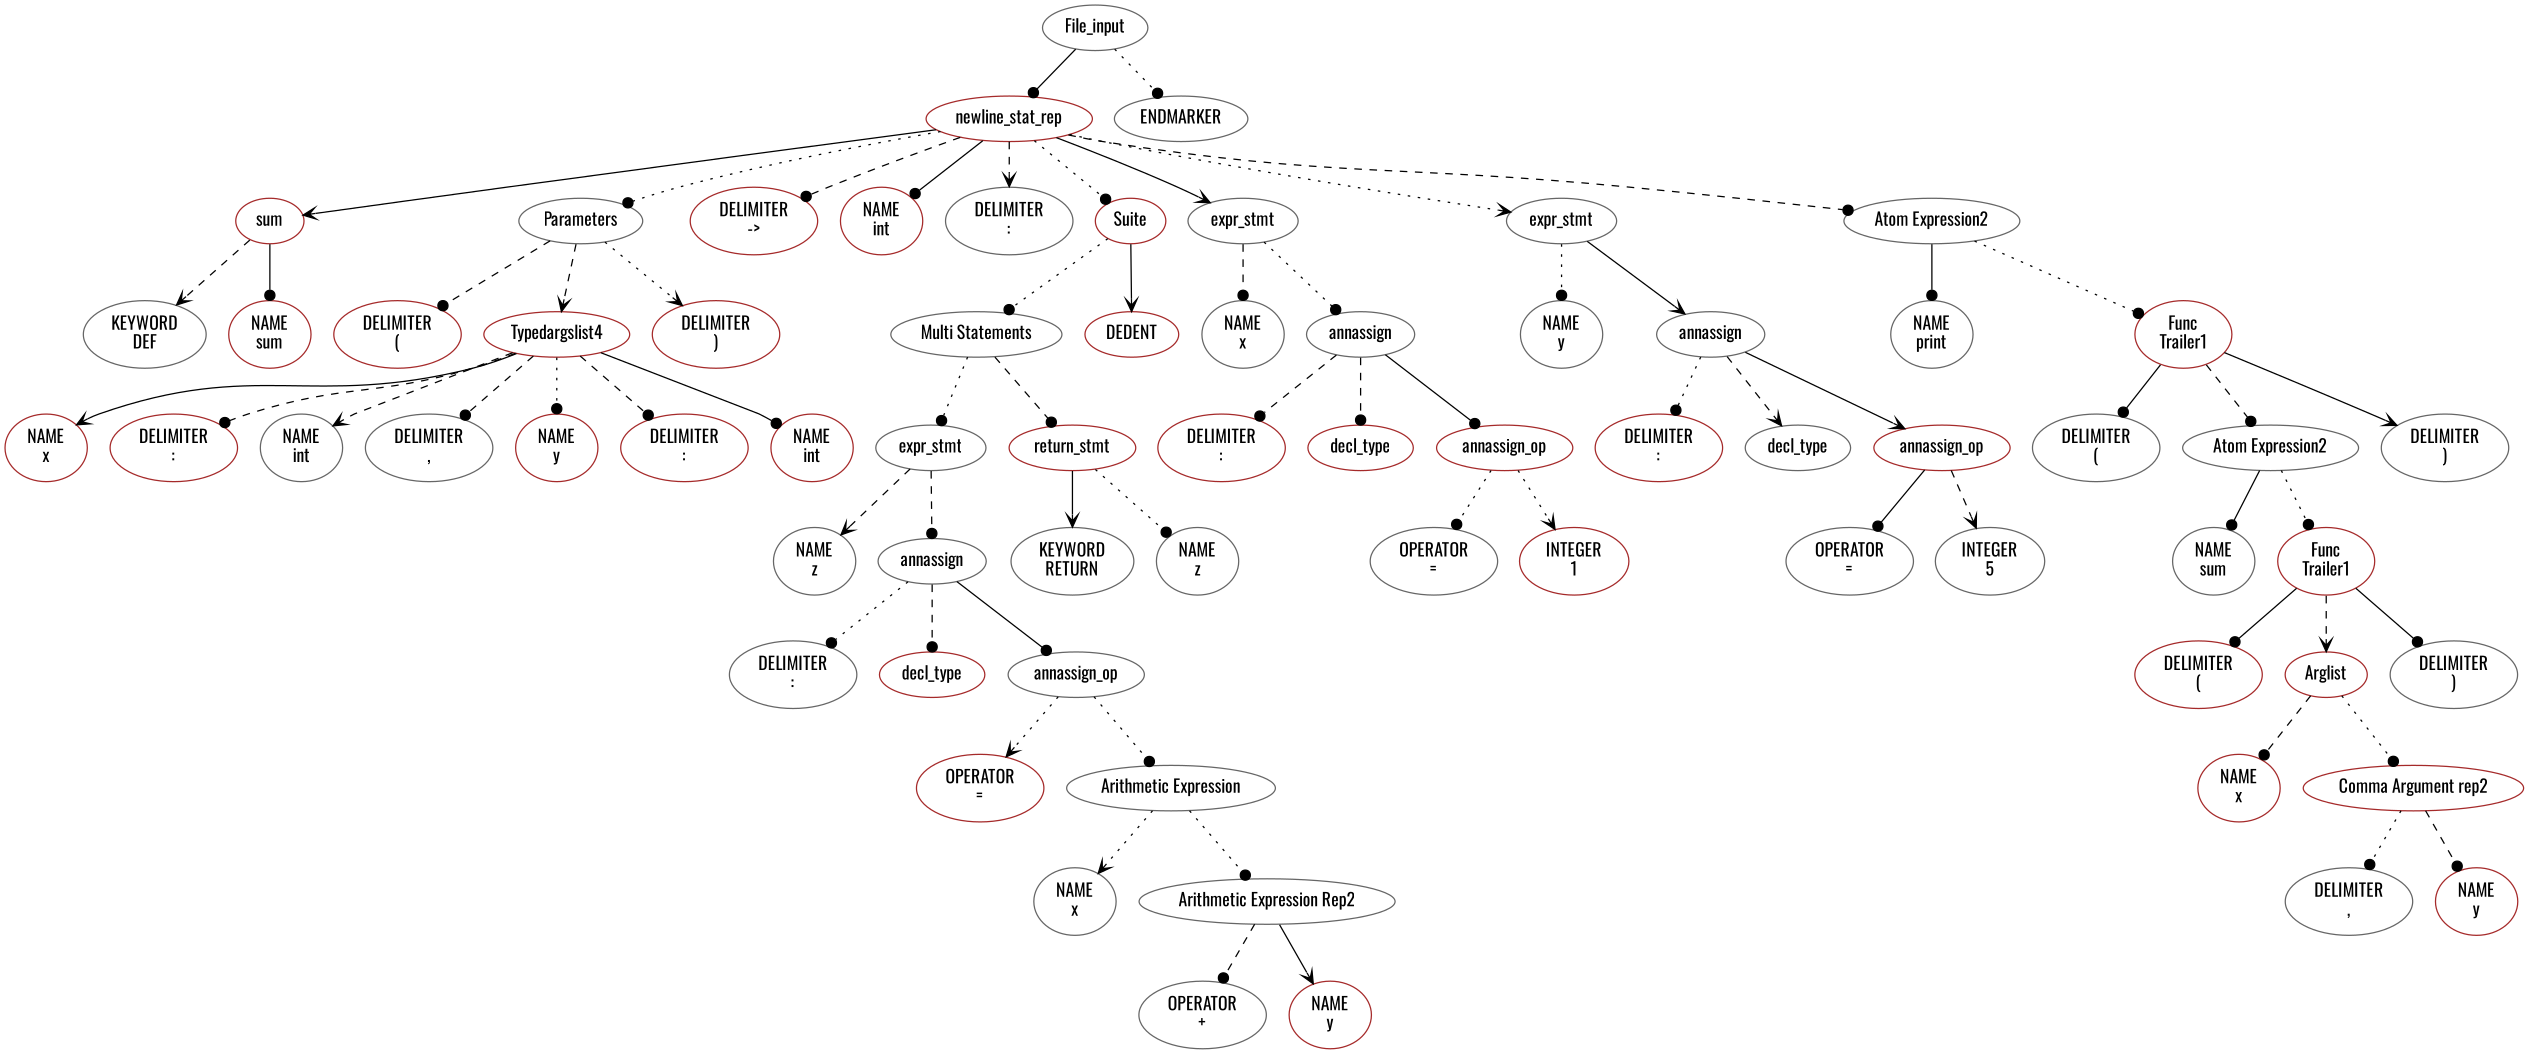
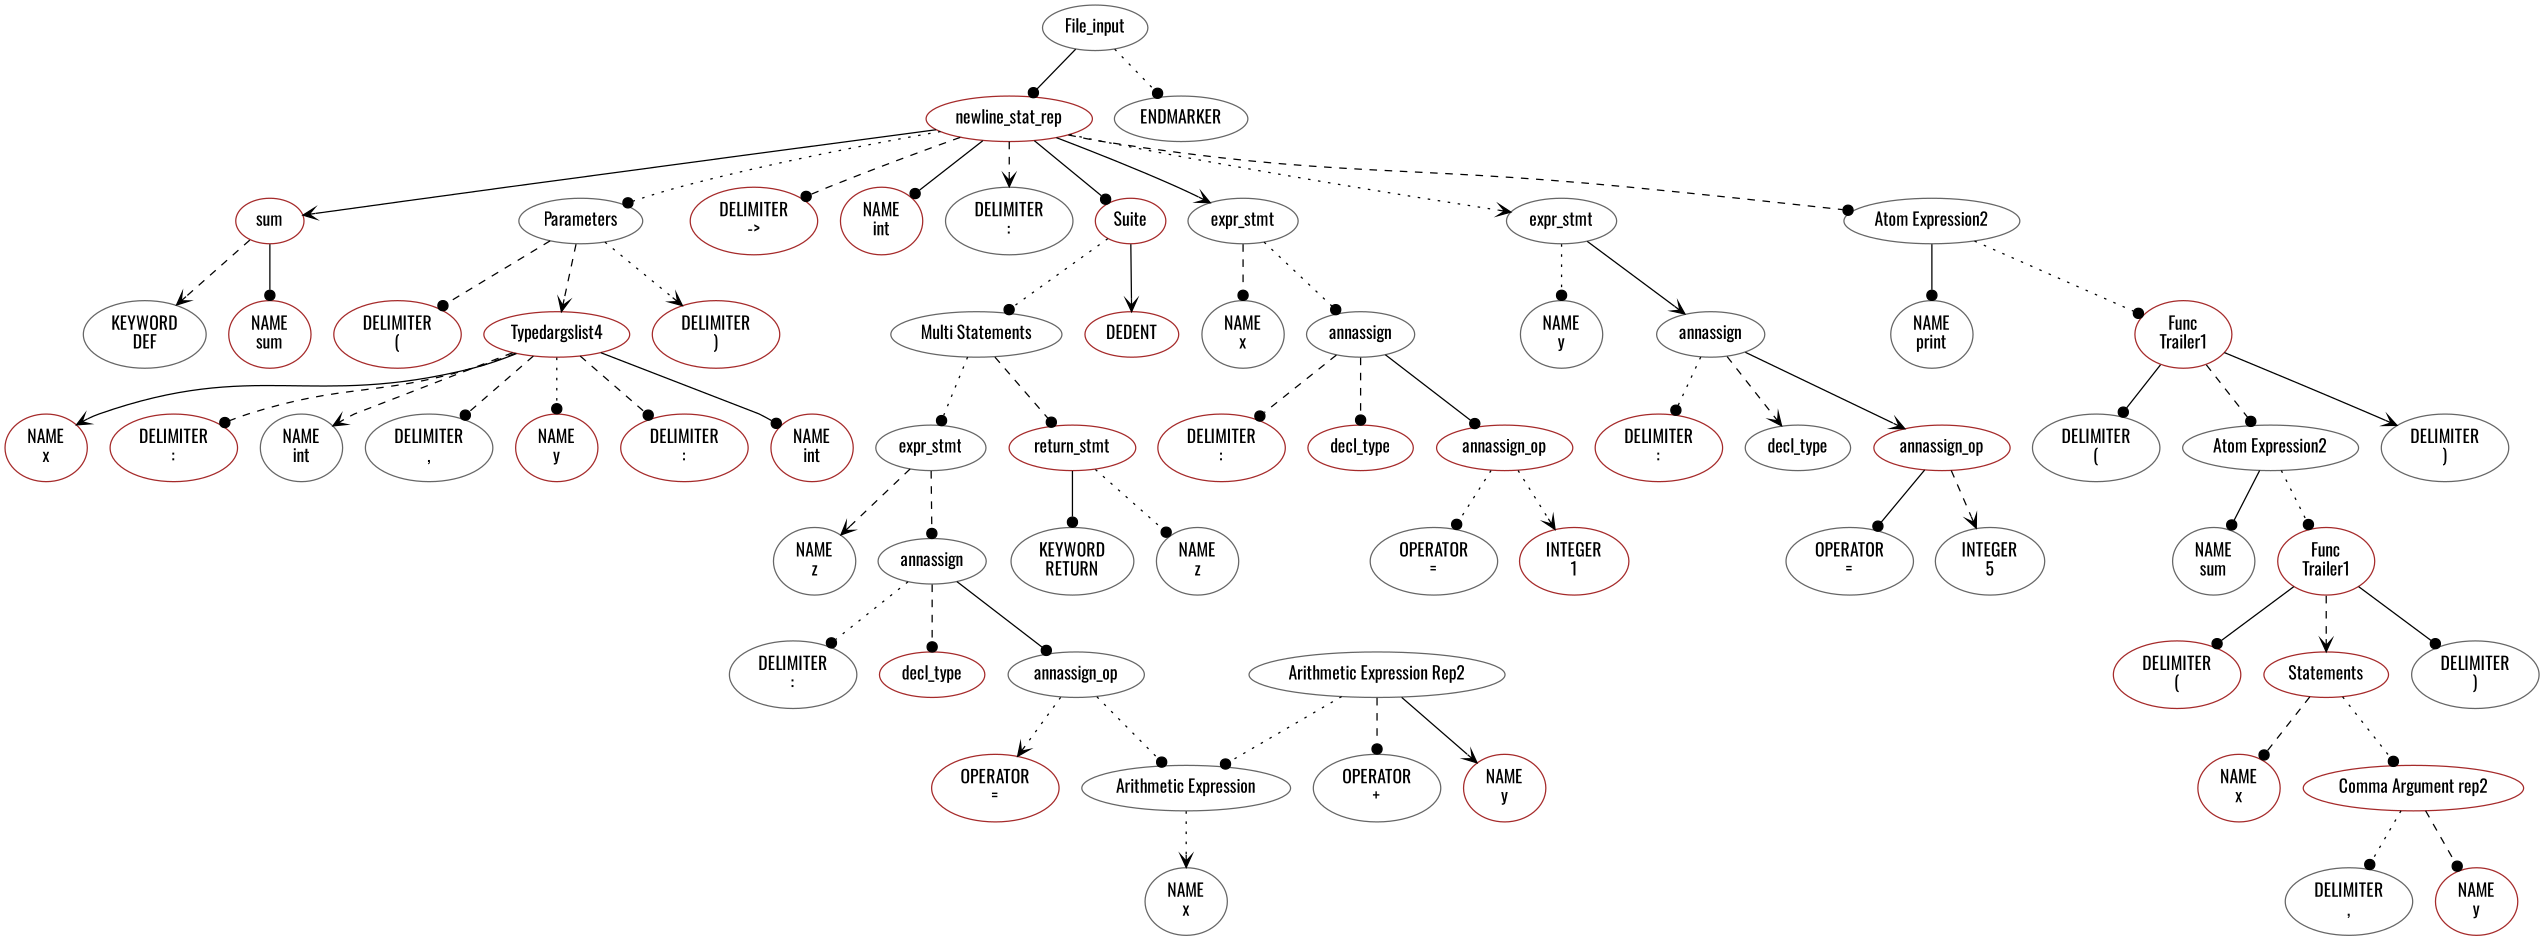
(1068, 168) -> (1068, 168)
(1072, 493) -> (1072, 494)
(2326, 675) -> (2326, 675)
(1216, 841) -> (1286, 729)
